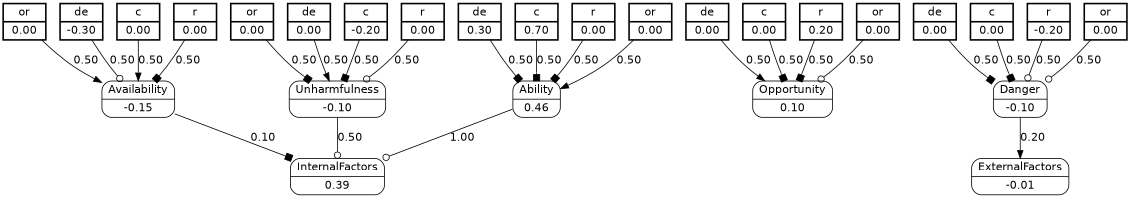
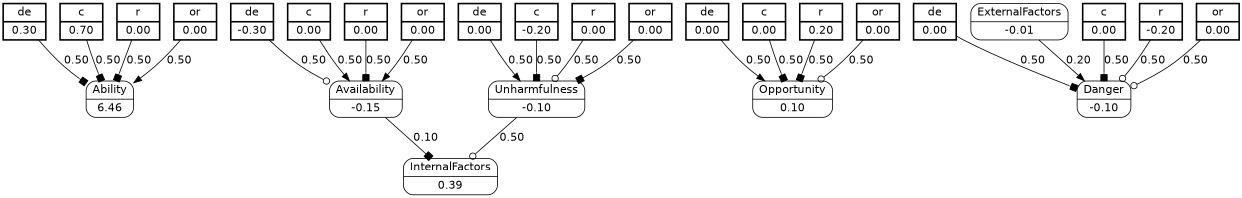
(537, 108) -> (110, 108)
(451, 133) -> none
(1020, 134) -> (1059, 58)
